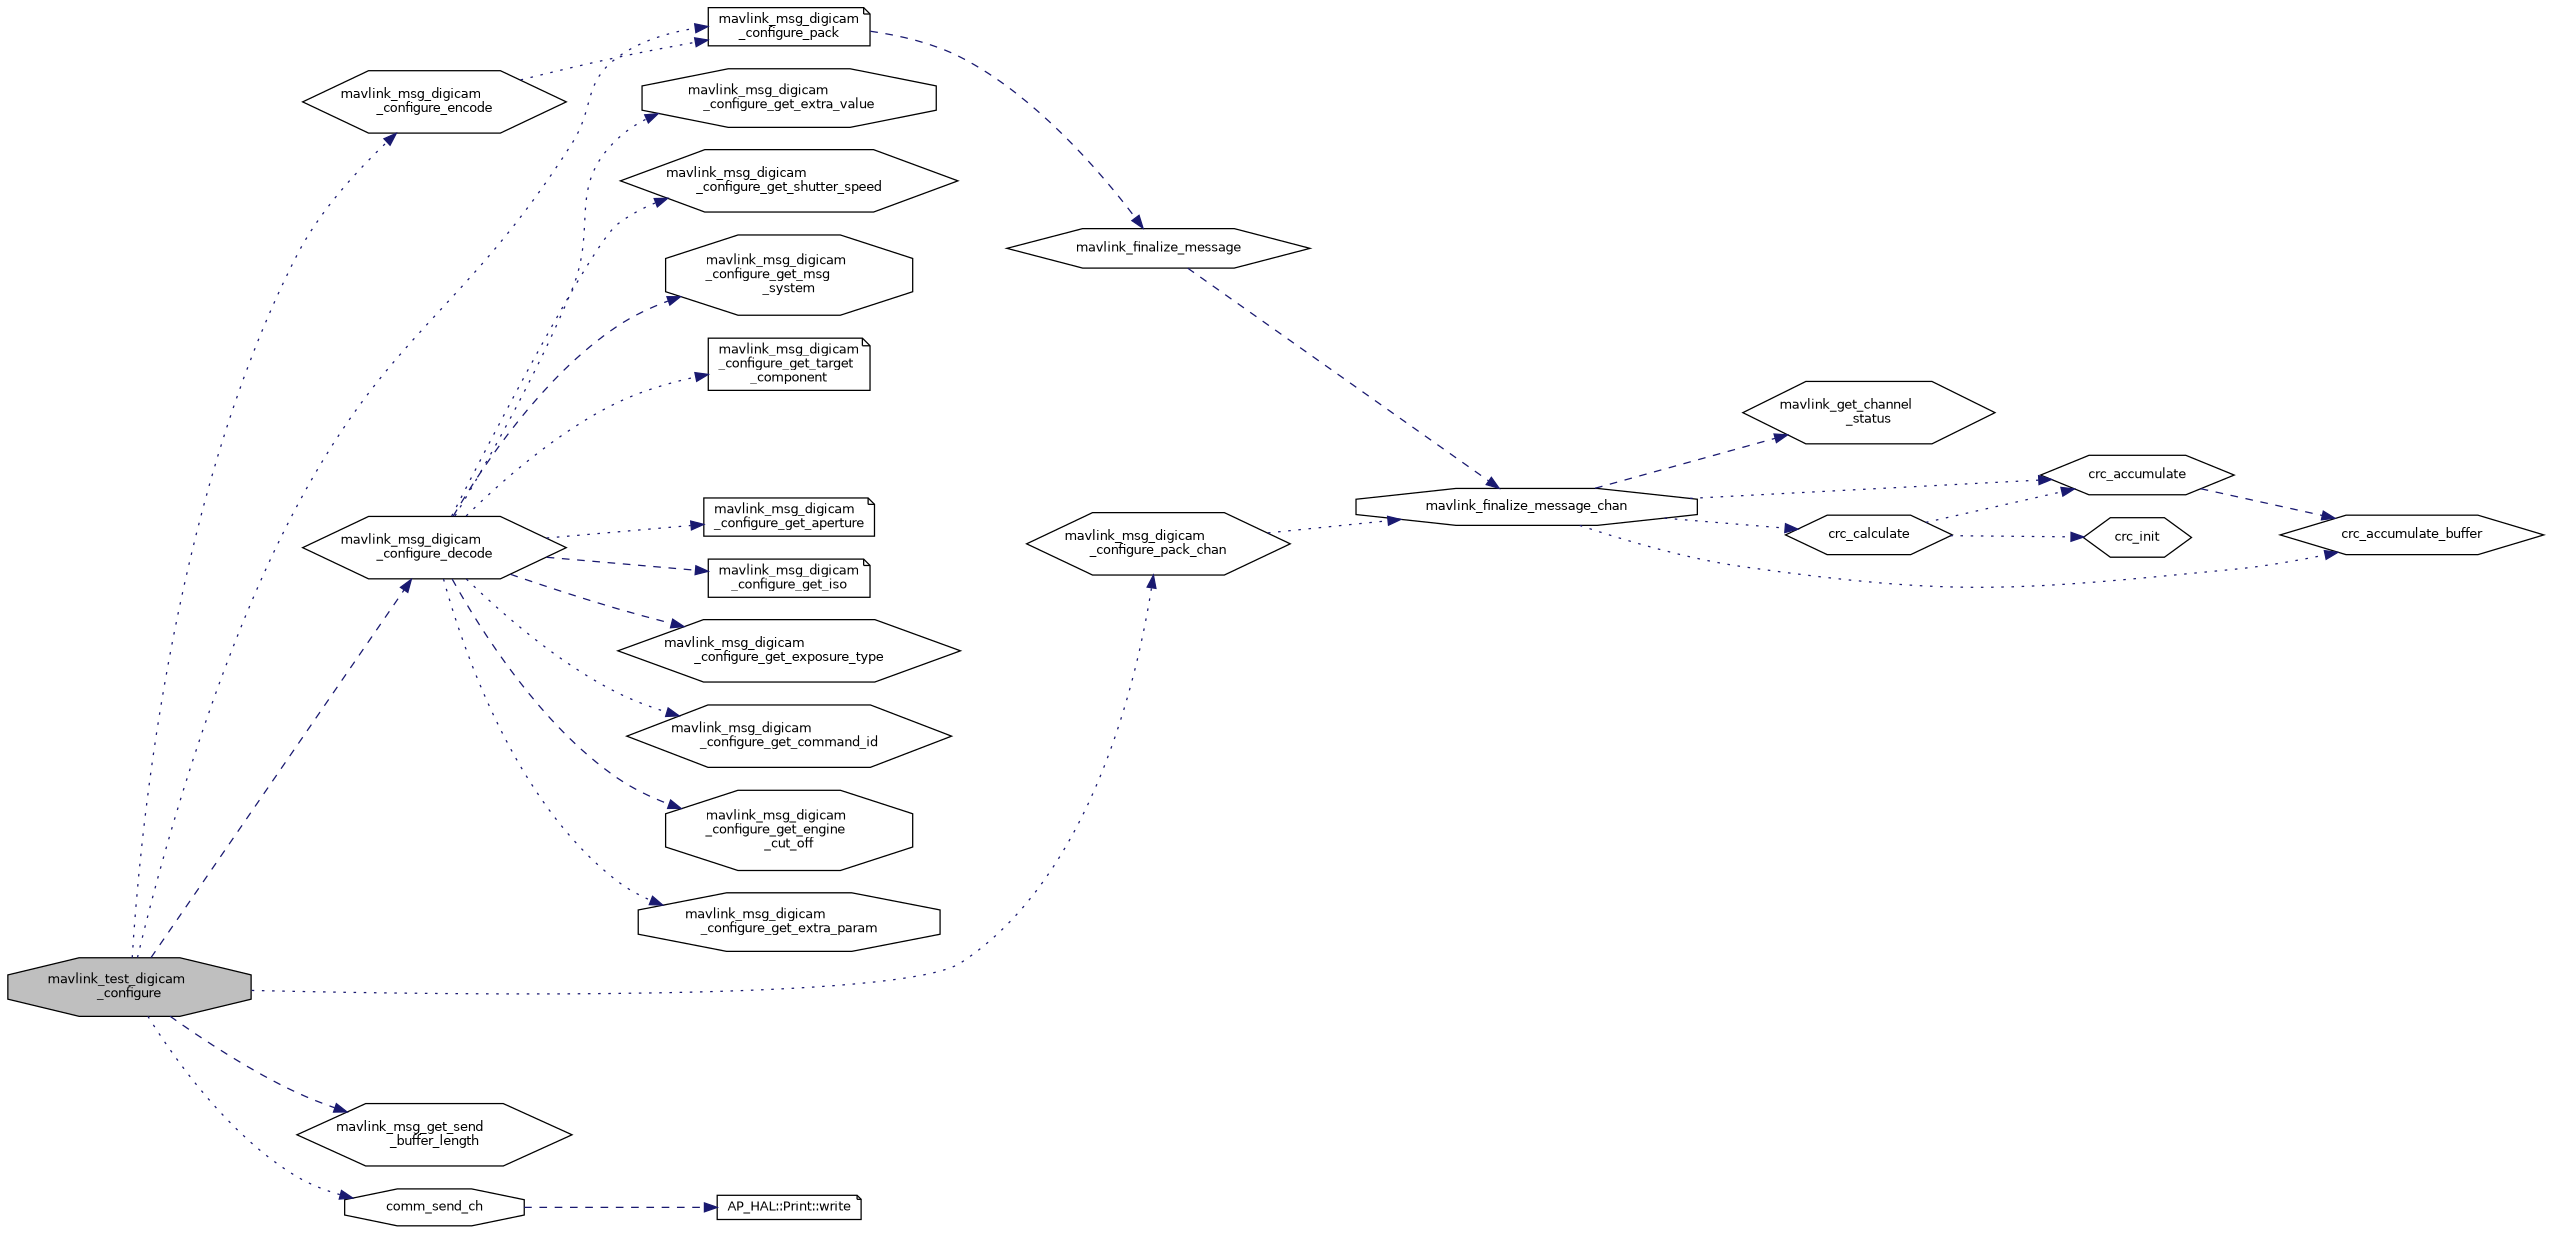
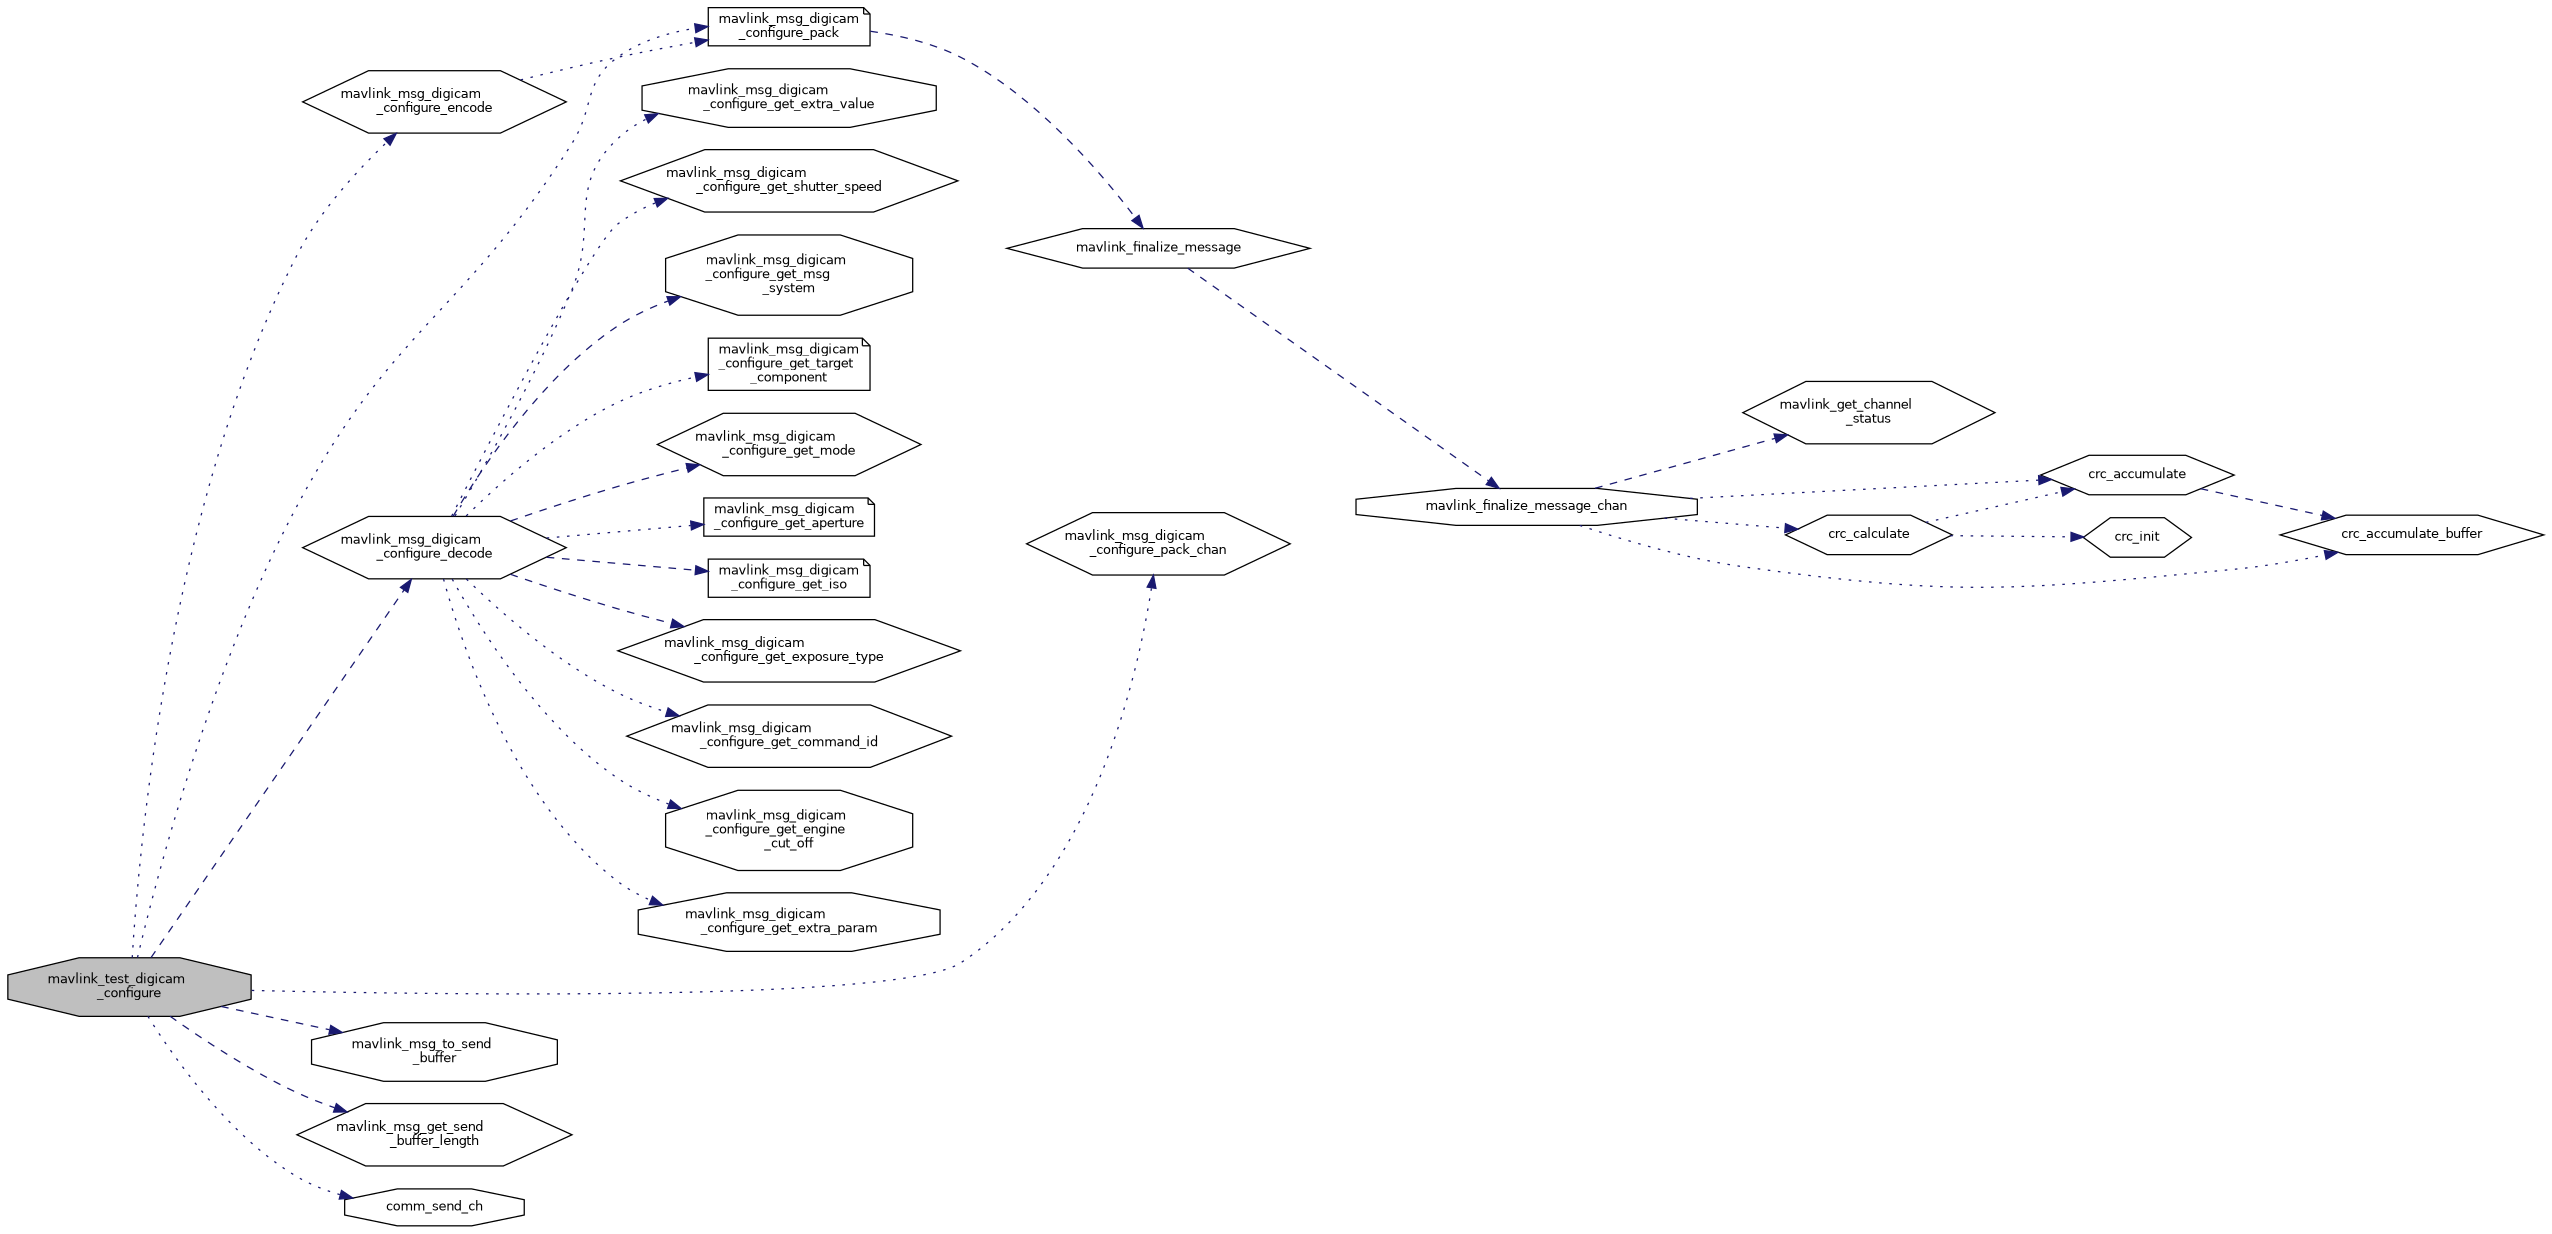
none -> (789, 444)
(1328, 527) -> none
(543, 710) -> (543, 710)
none -> (434, 1052)
(789, 1207) -> none
